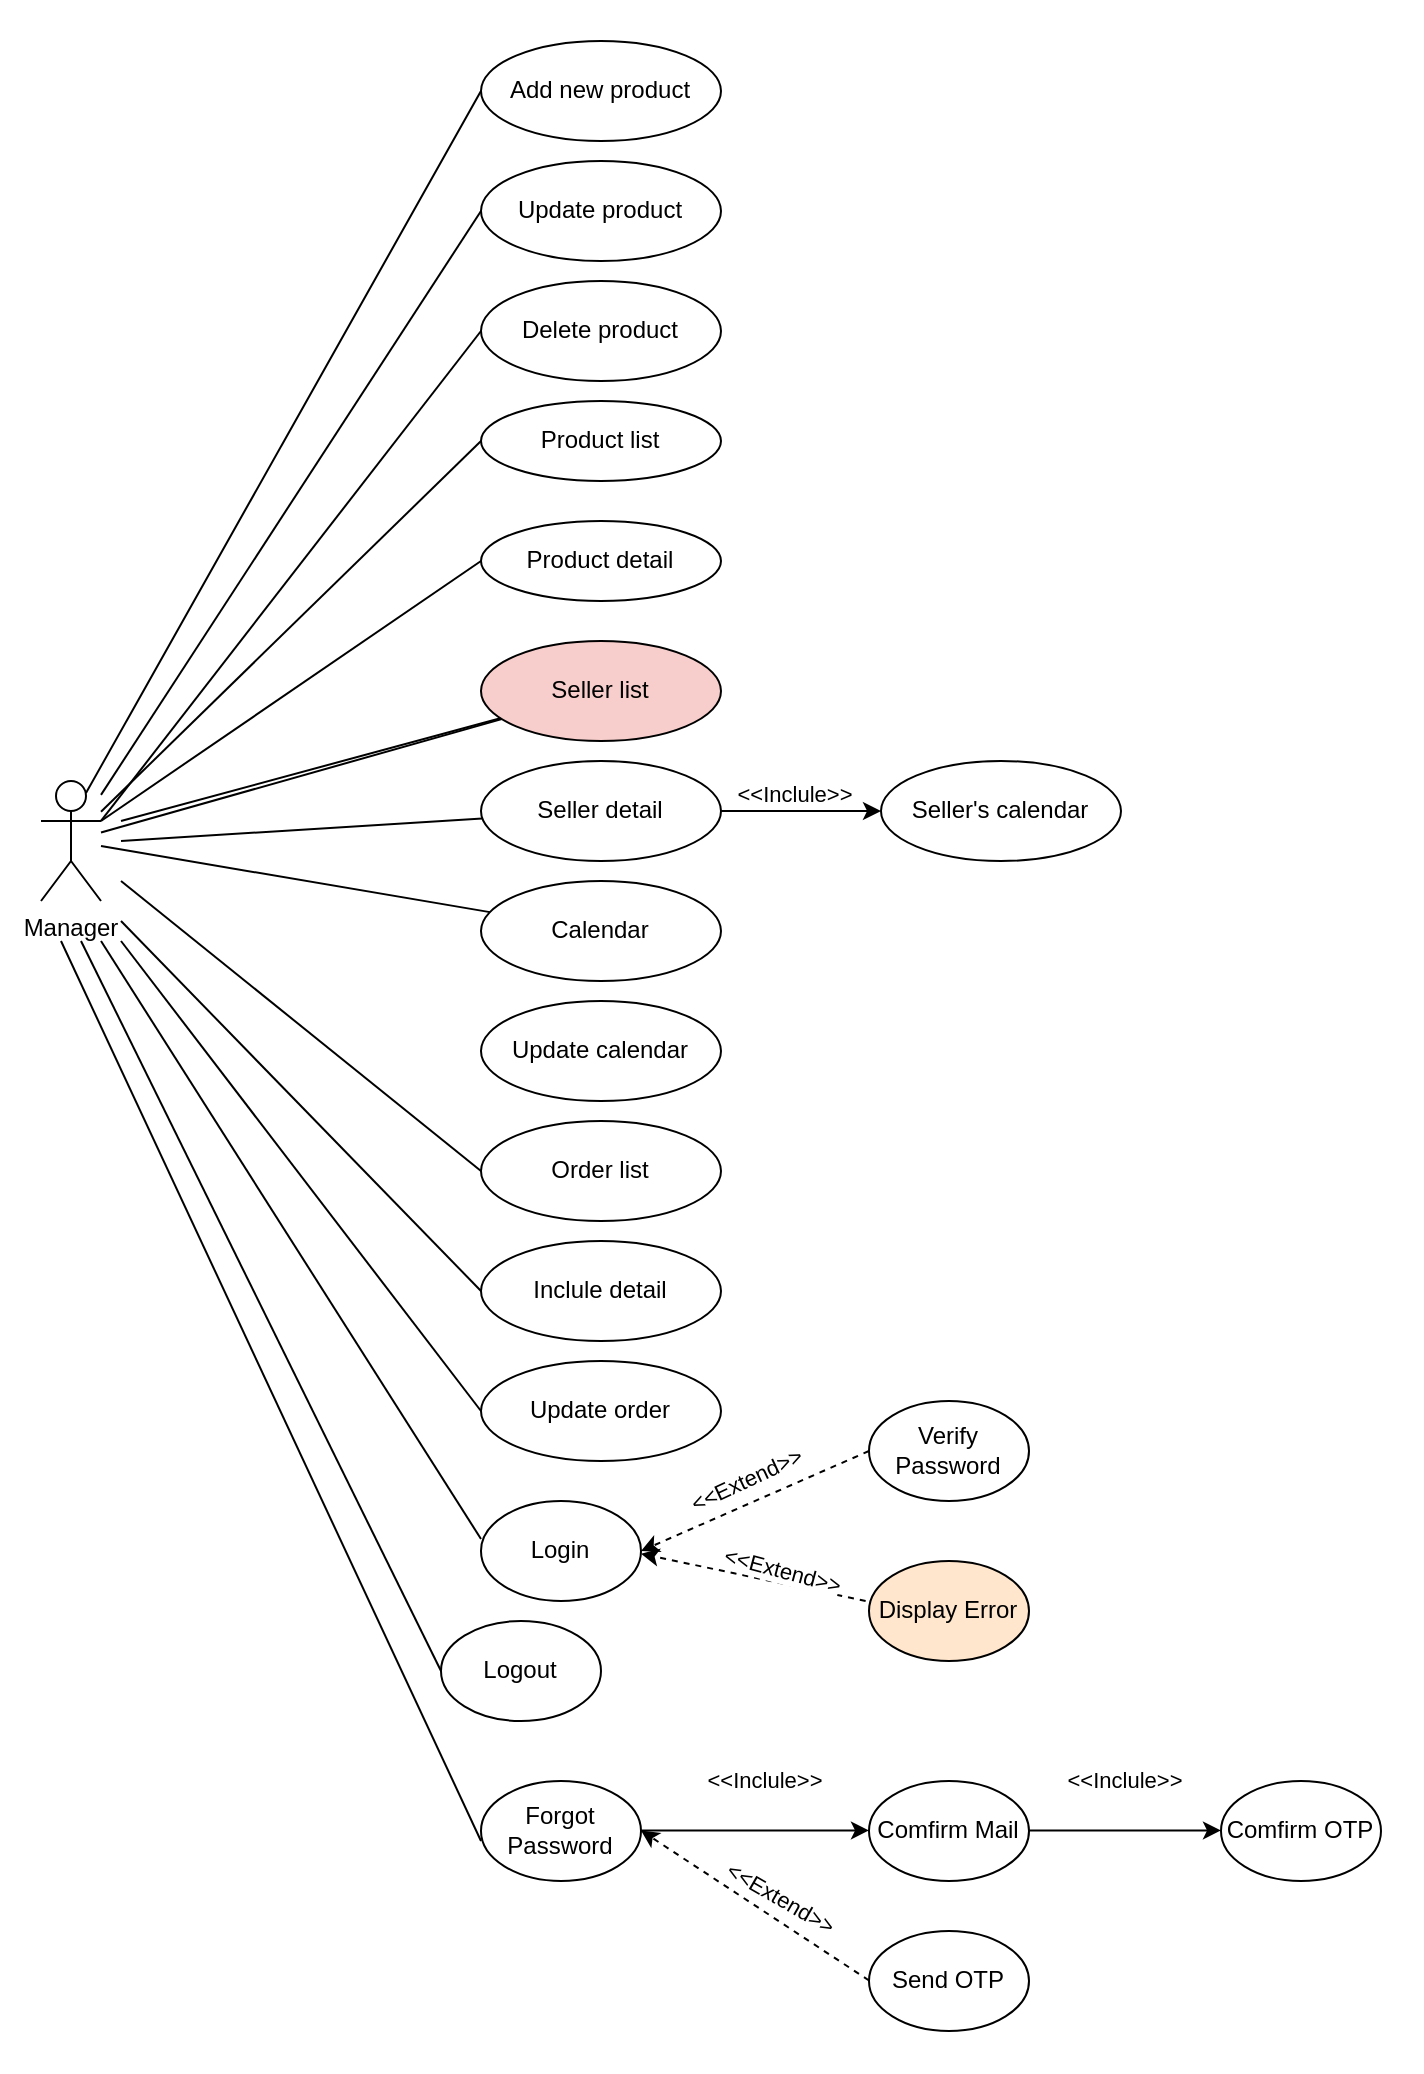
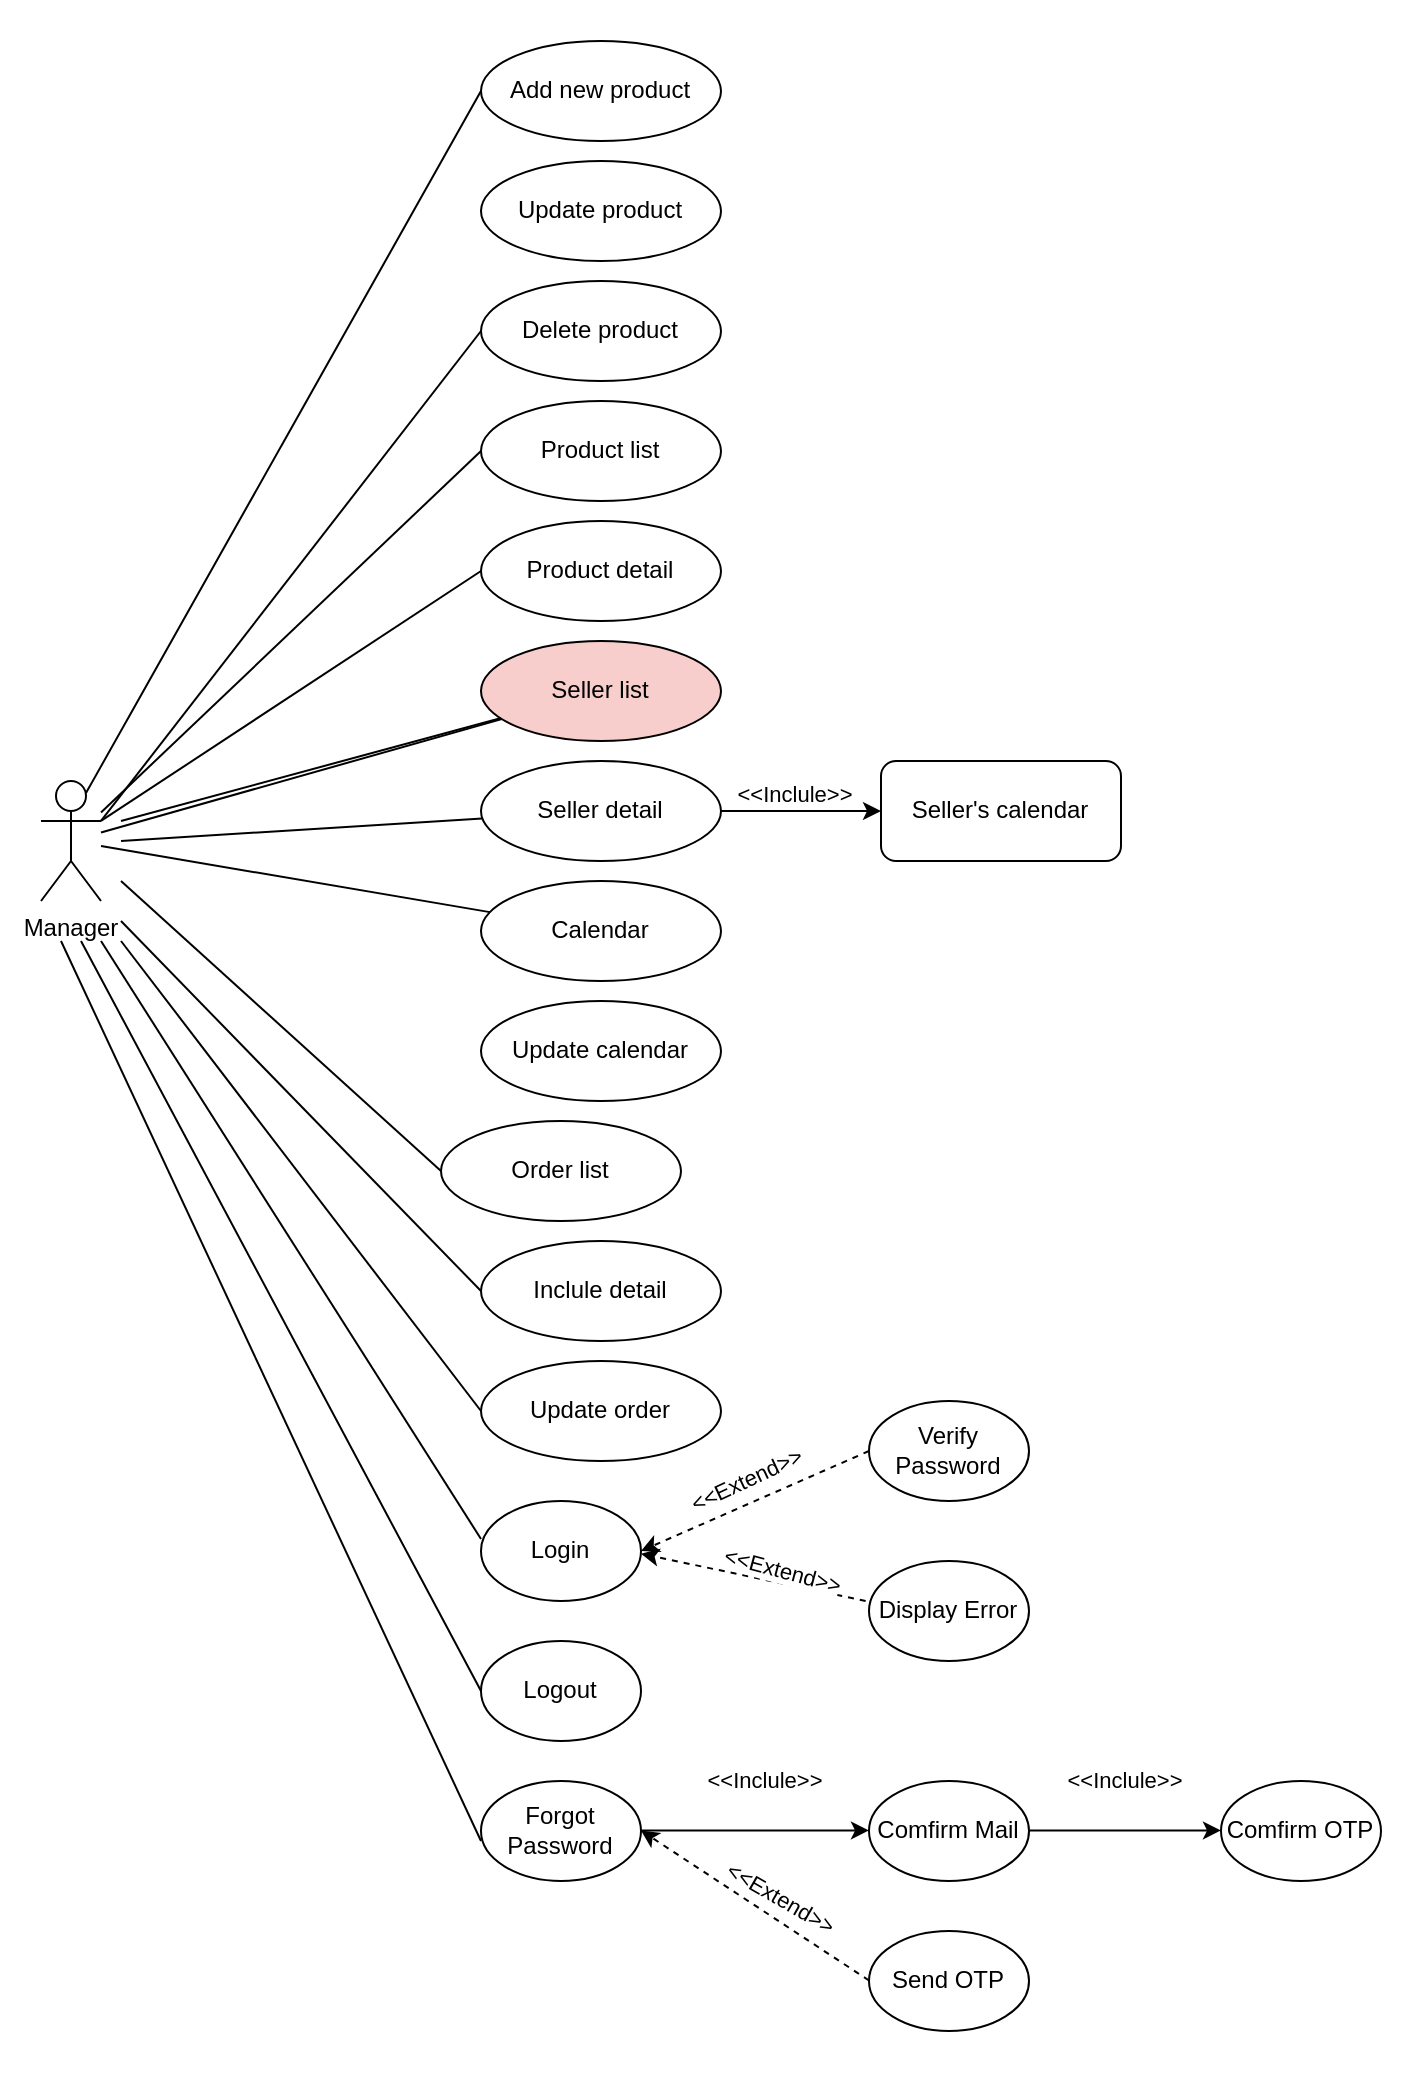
(601, 441) -> (601, 451)
(291, 503) -> none
(601, 561) -> (601, 571)
(1001, 811) -> (1001, 811)
(601, 1171) -> (561, 1171)
(949, 1611) -> (949, 1611)
(521, 1671) -> (561, 1691)
